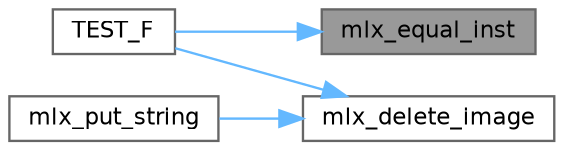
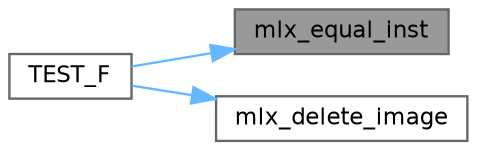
(114, 119) -> none
